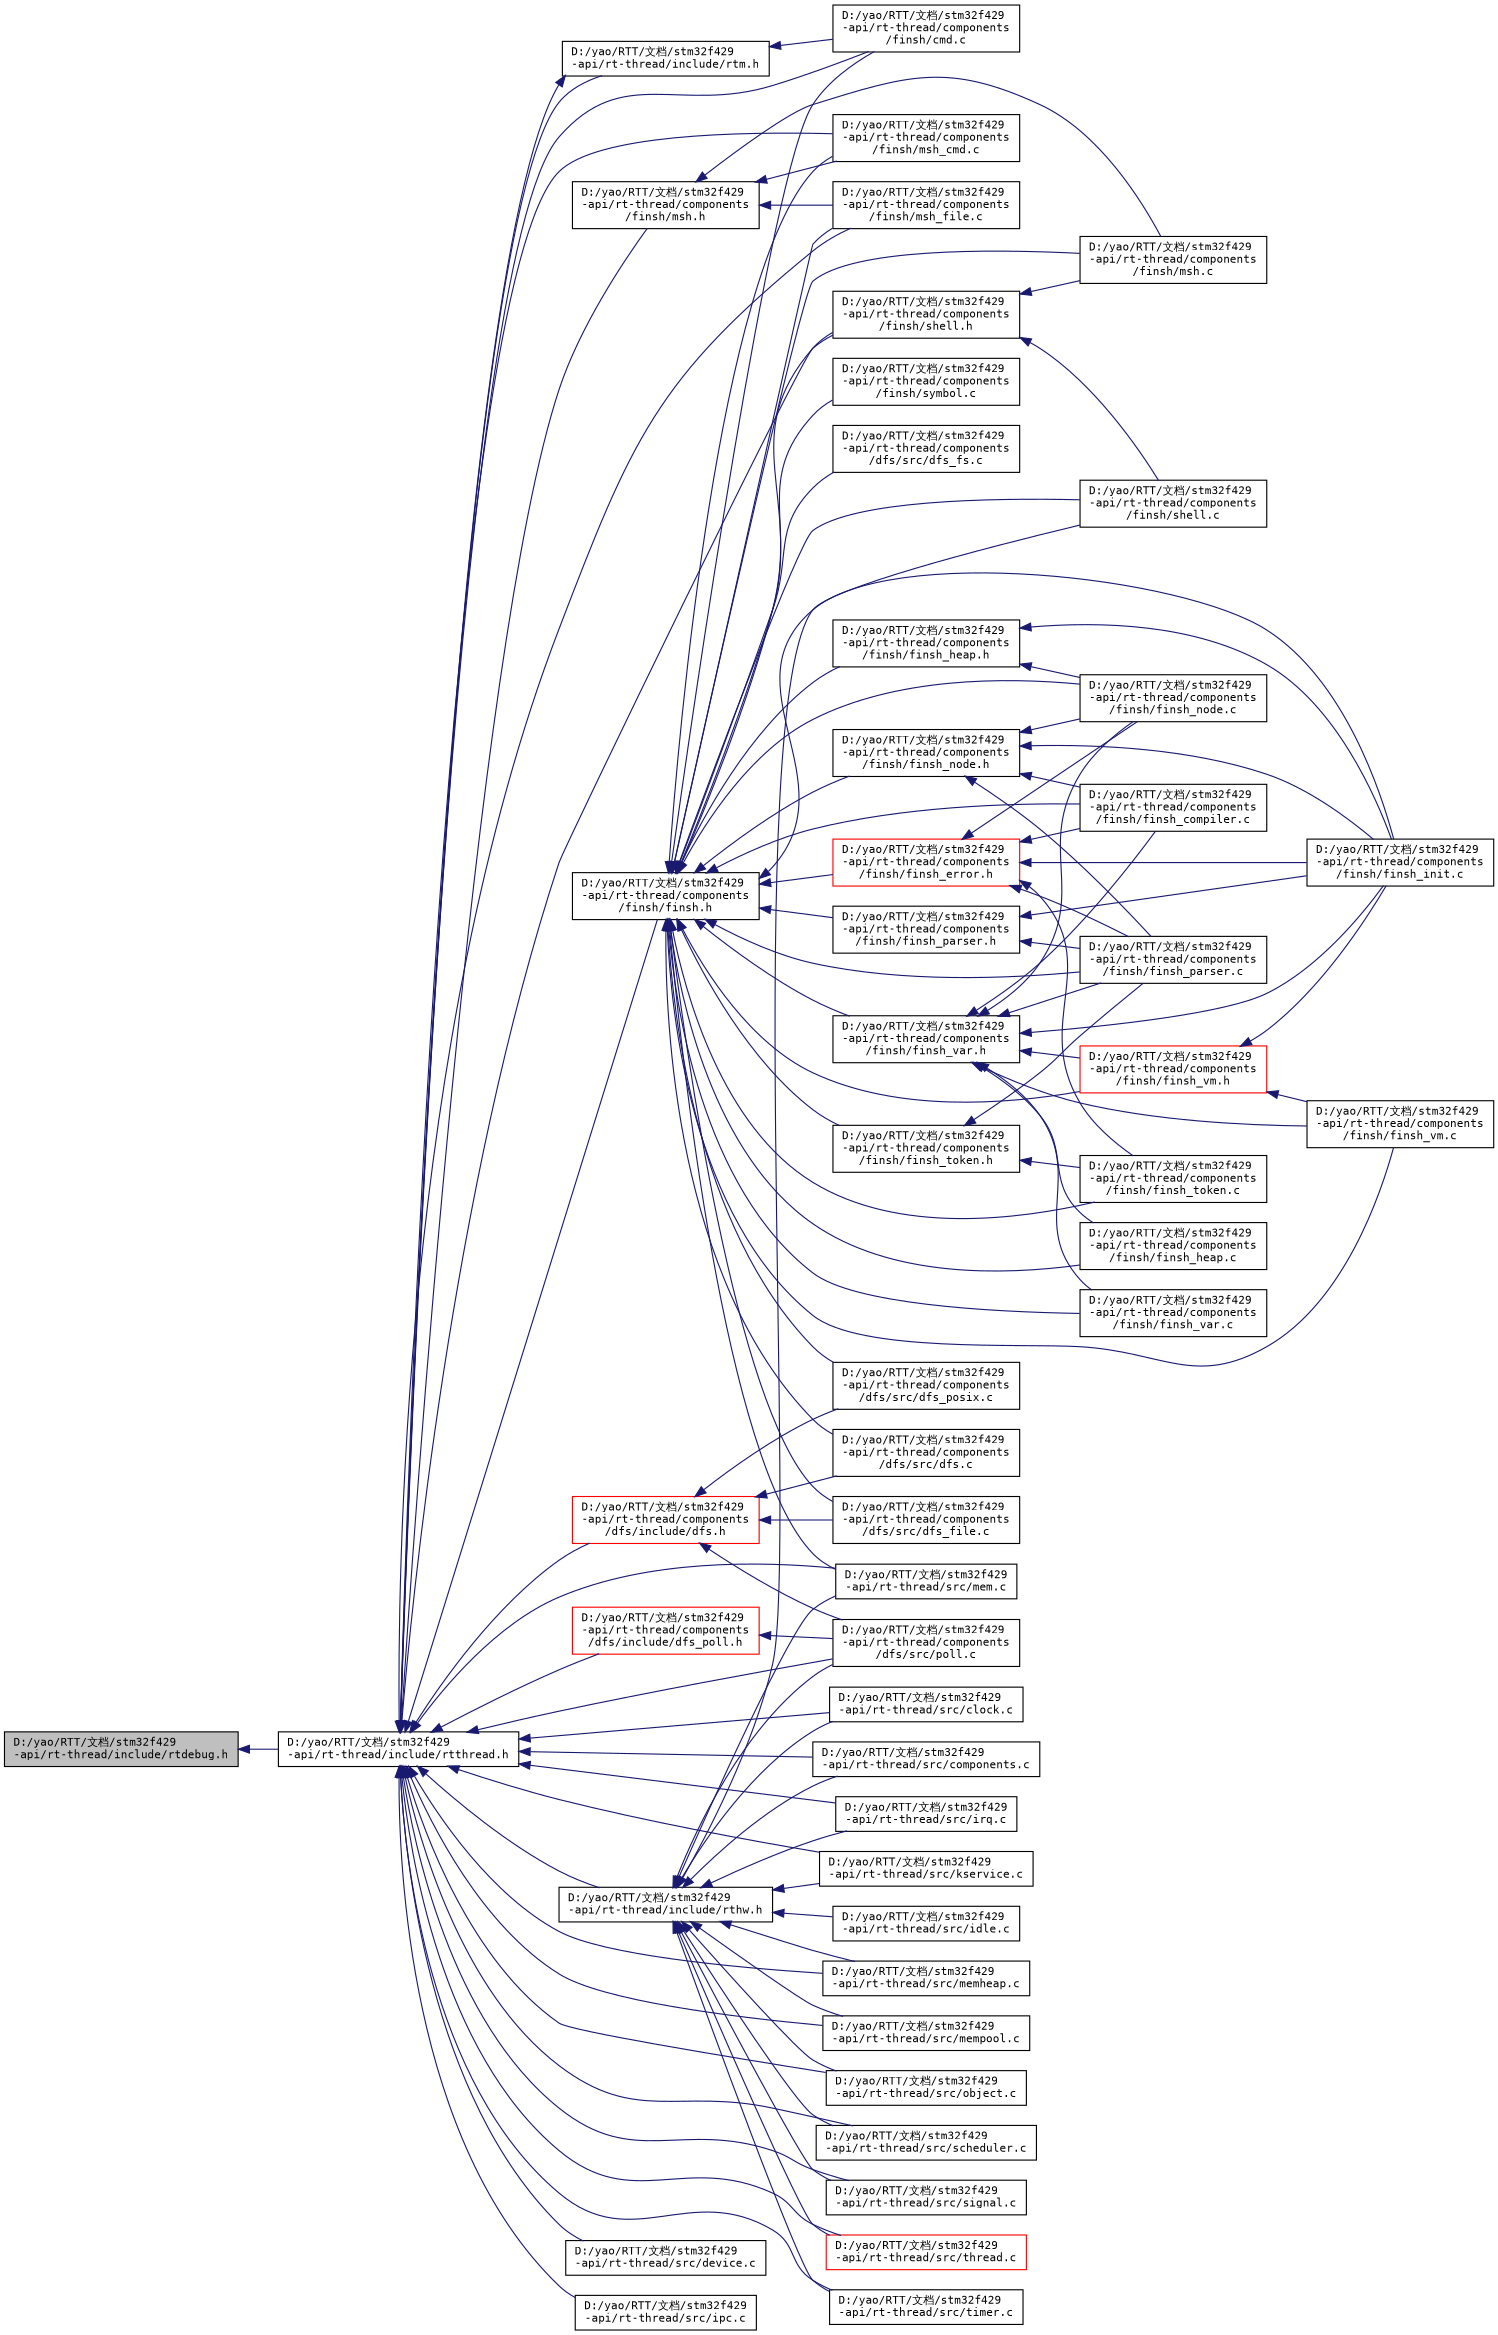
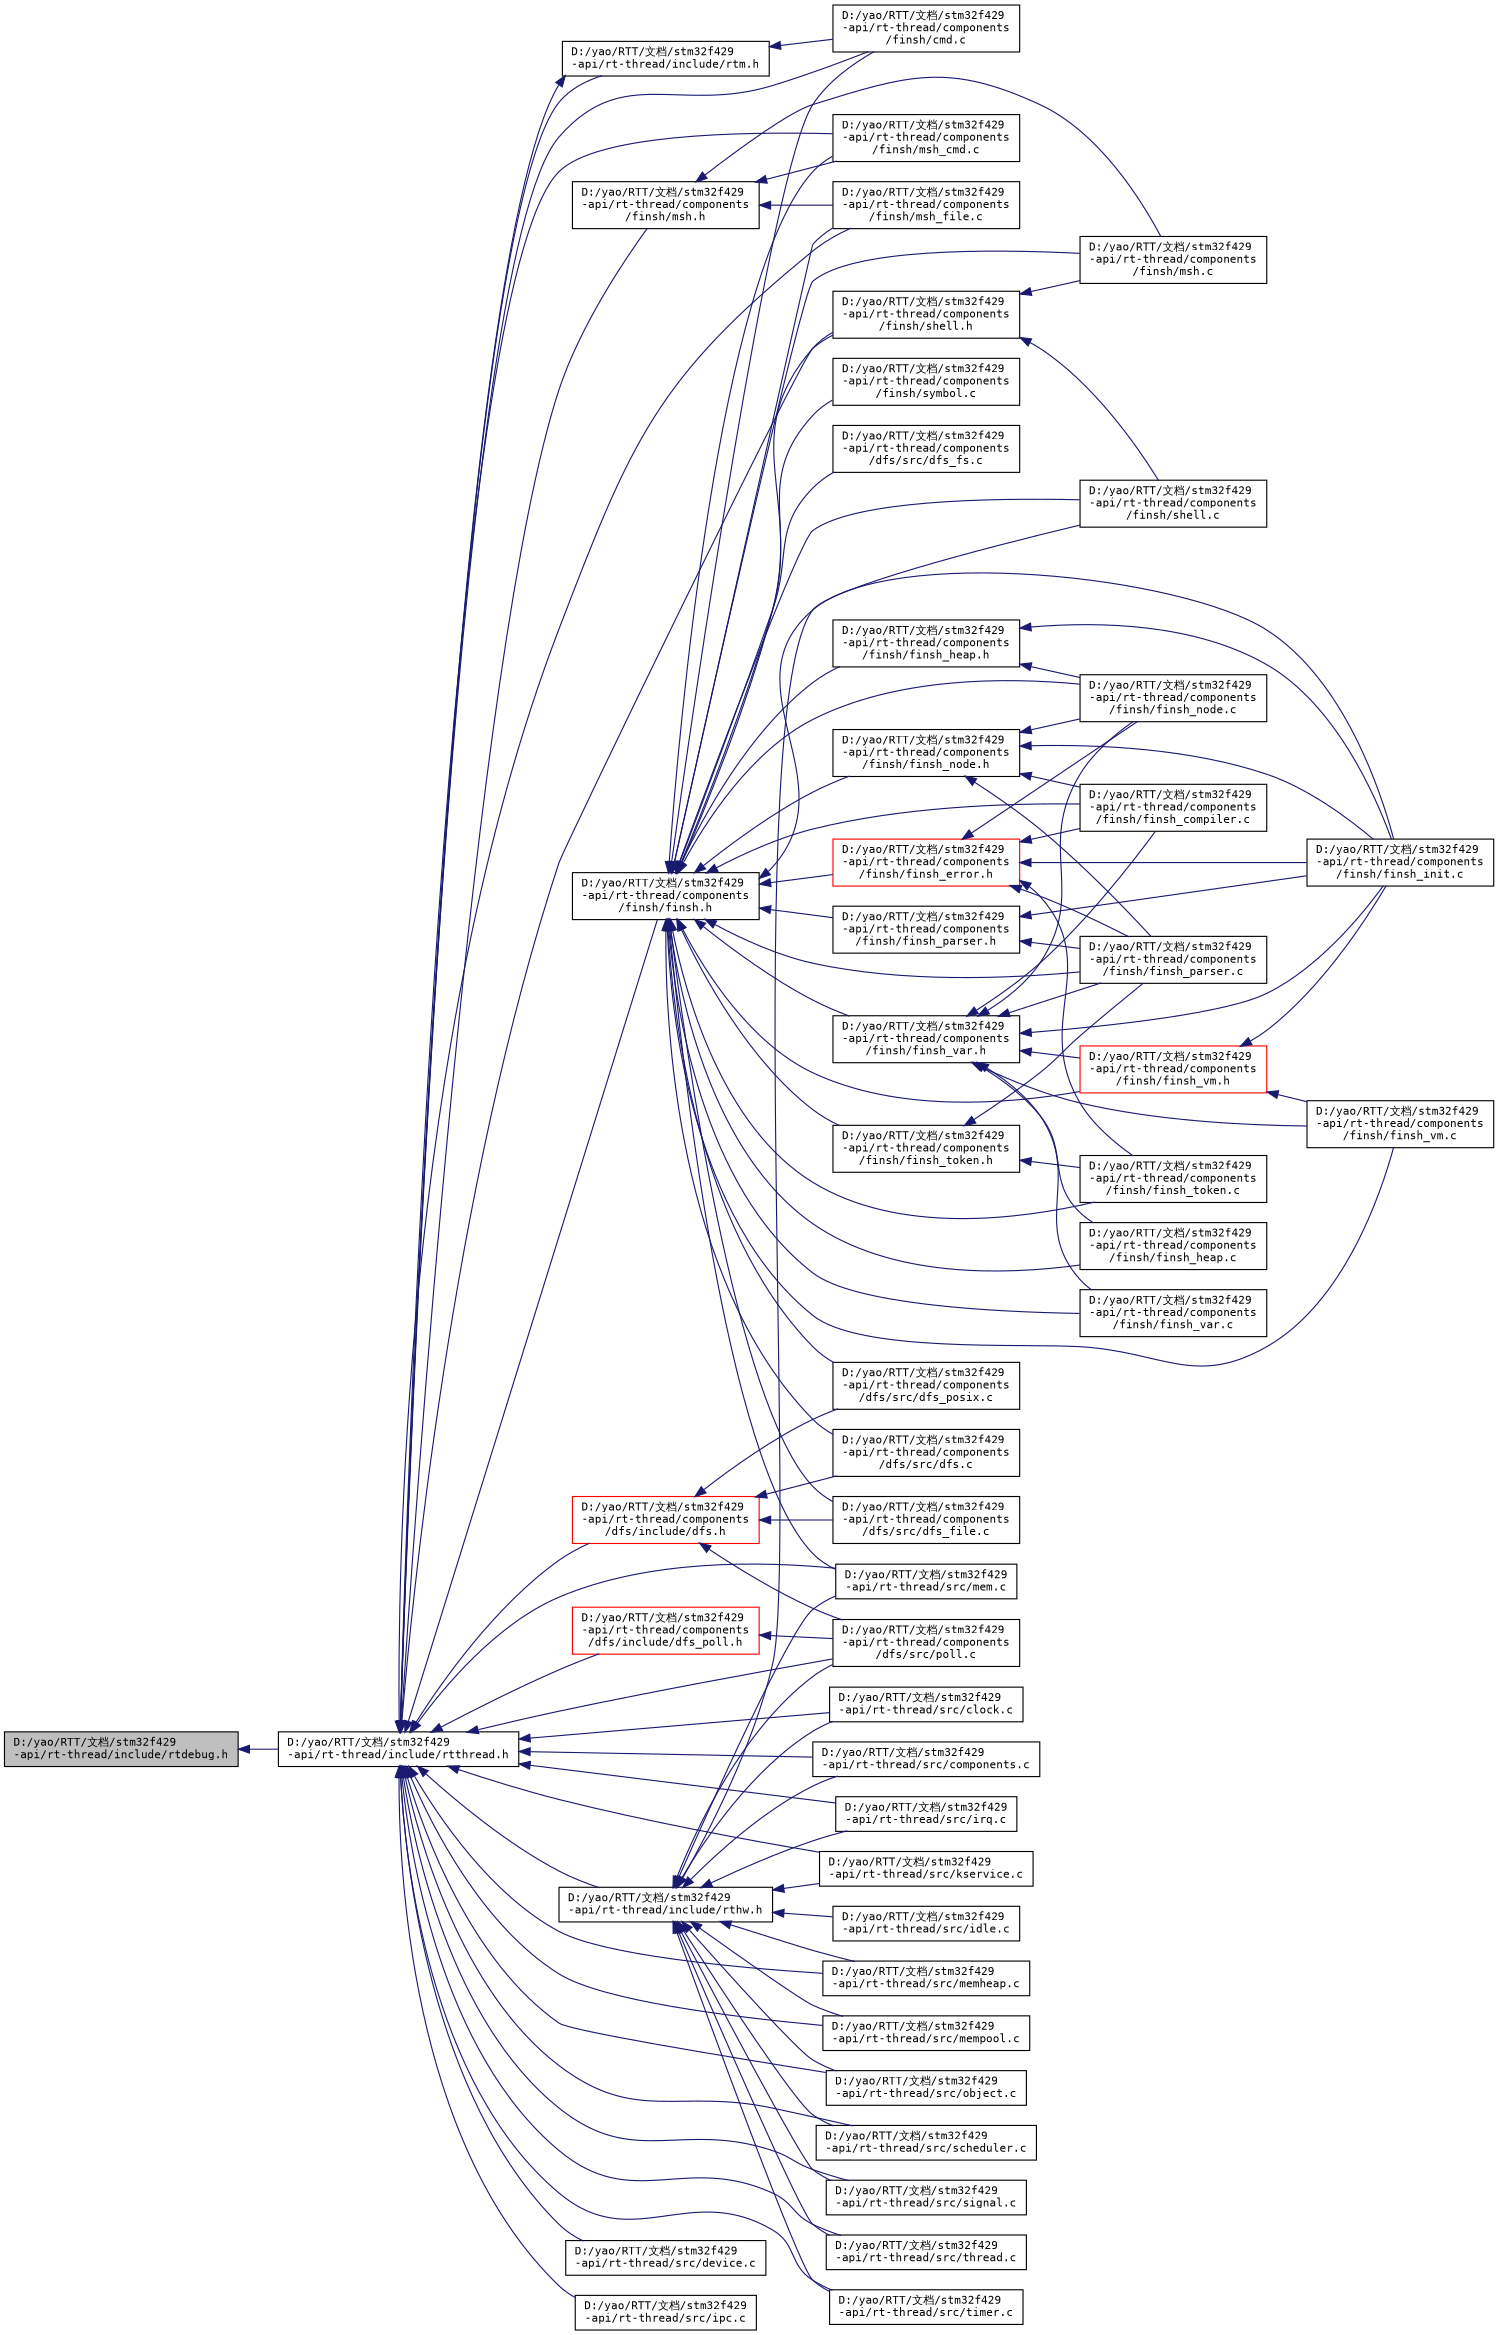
(926, 2252) -> (926, 2252)
